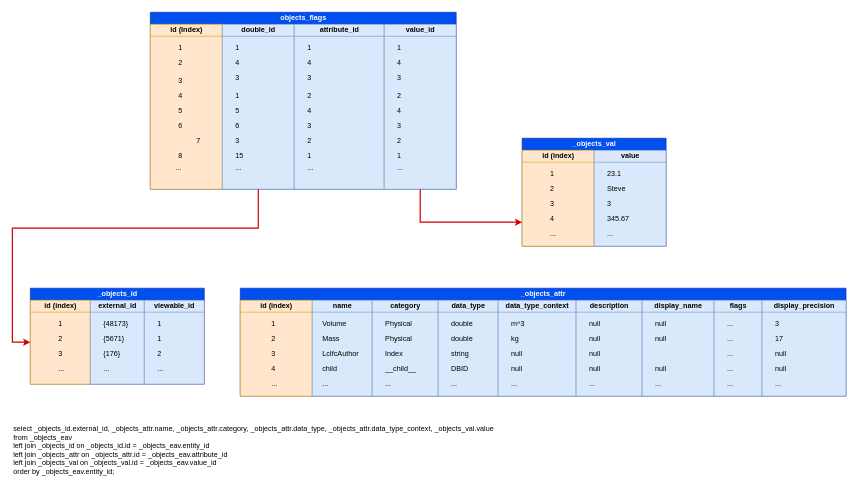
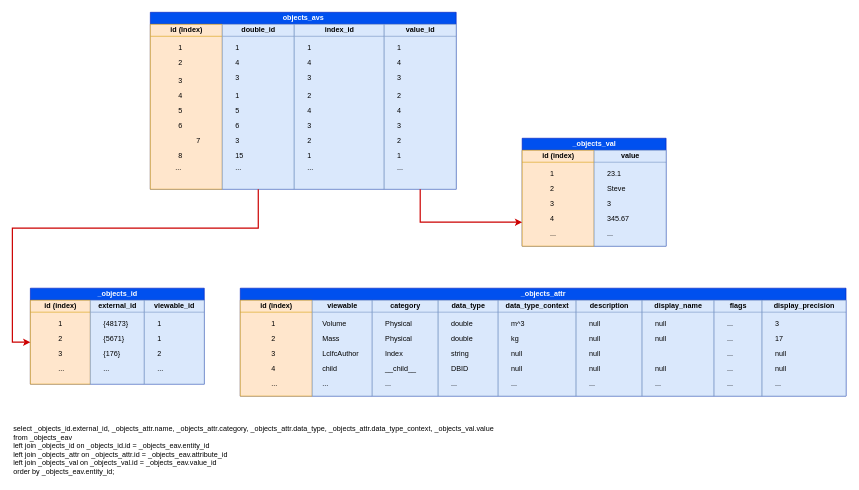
(304, 18) -> (304, 18)
(340, 30) -> (340, 30)
(343, 306) -> (343, 306)
